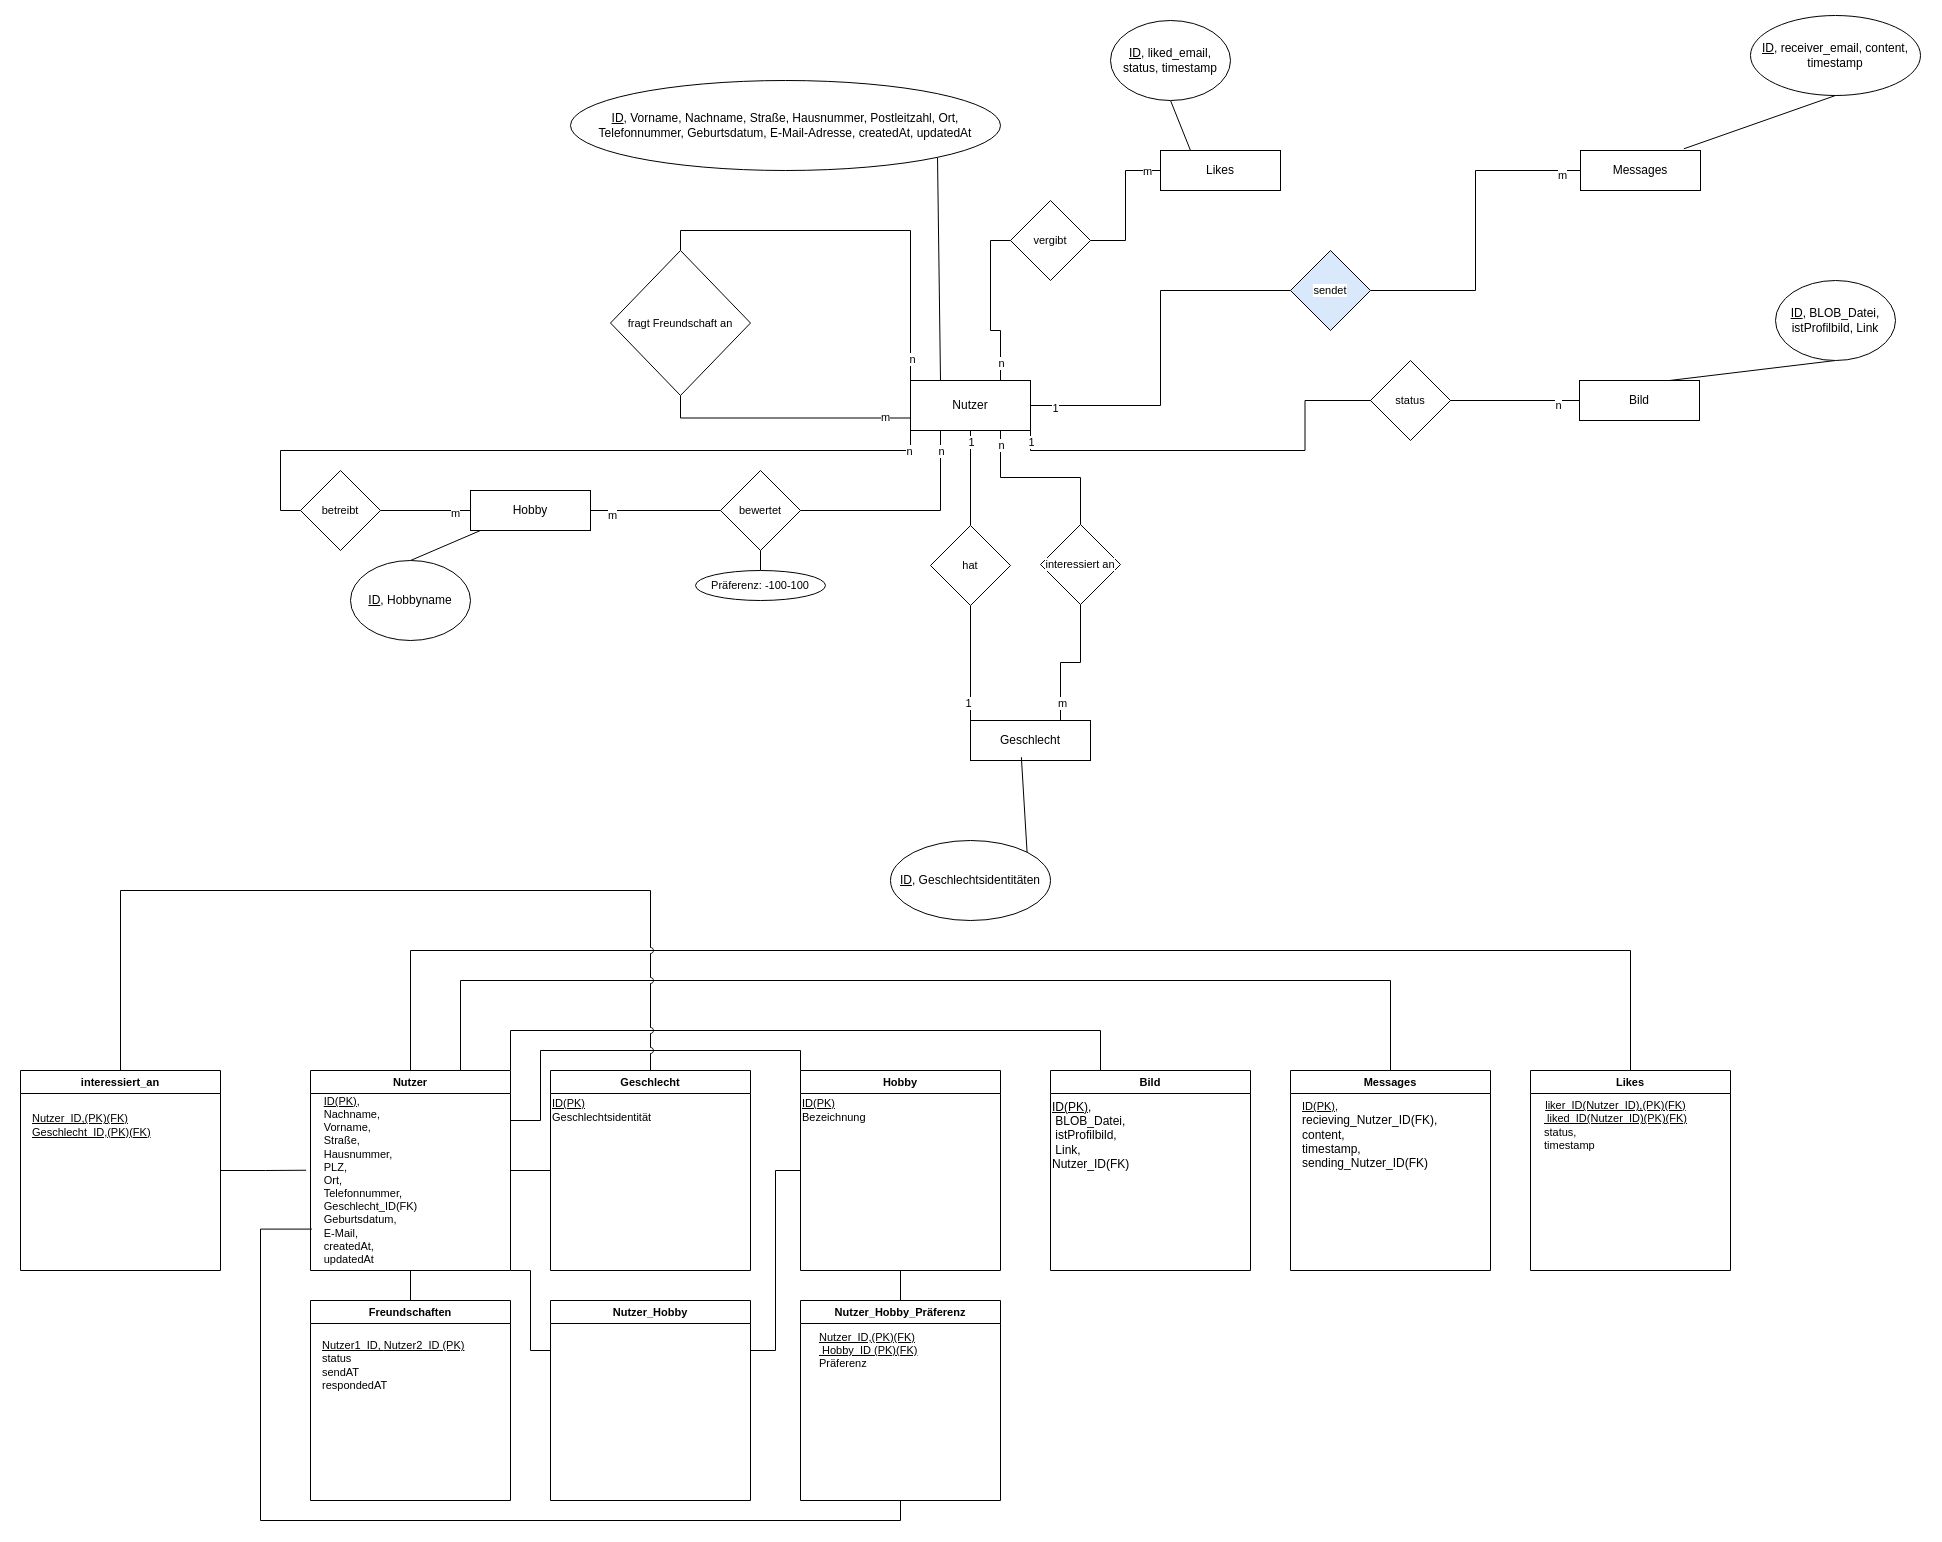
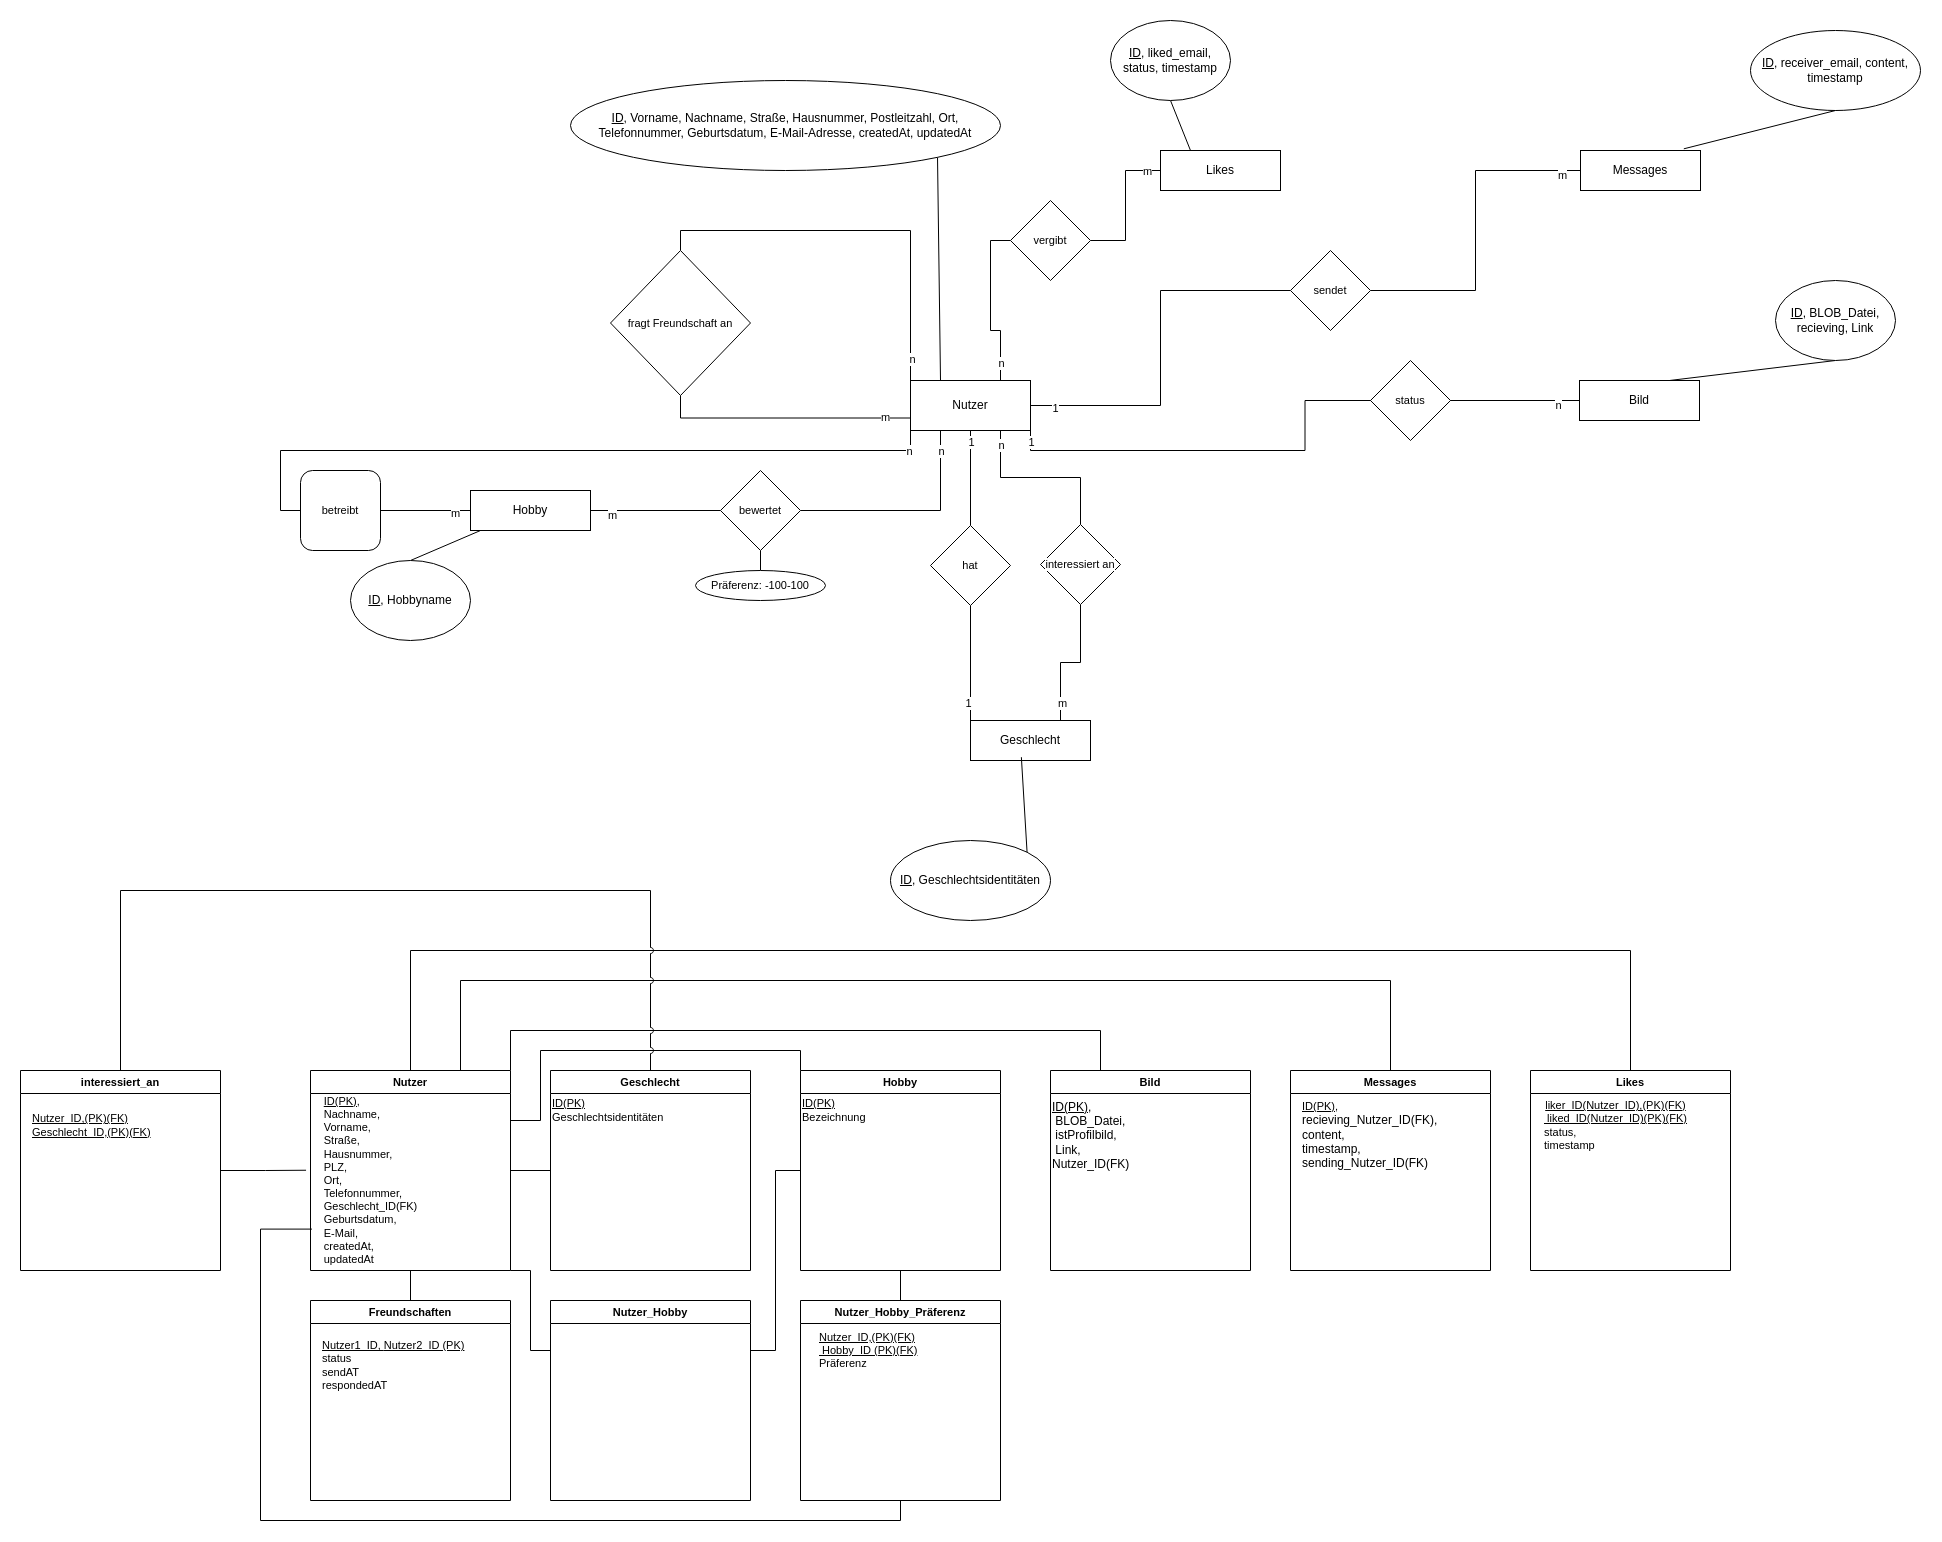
(1836, 56) -> (1836, 71)
(1331, 291) -> (1331, 291)
(1836, 321) -> (1836, 321)
(341, 511) -> (341, 511)
(610, 1111) -> (616, 1111)
